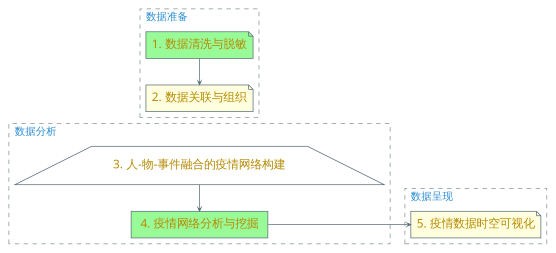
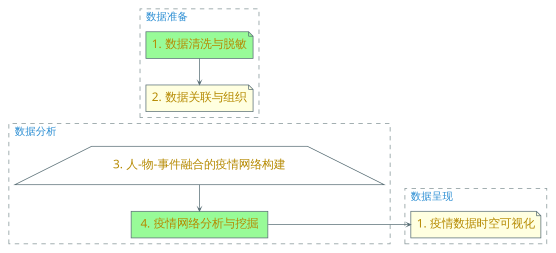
(476, 225) -> (476, 225)
